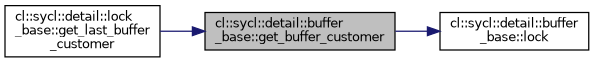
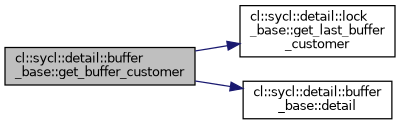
(176, 31) -> (211, 48)
(514, 31) -> (318, 100)
